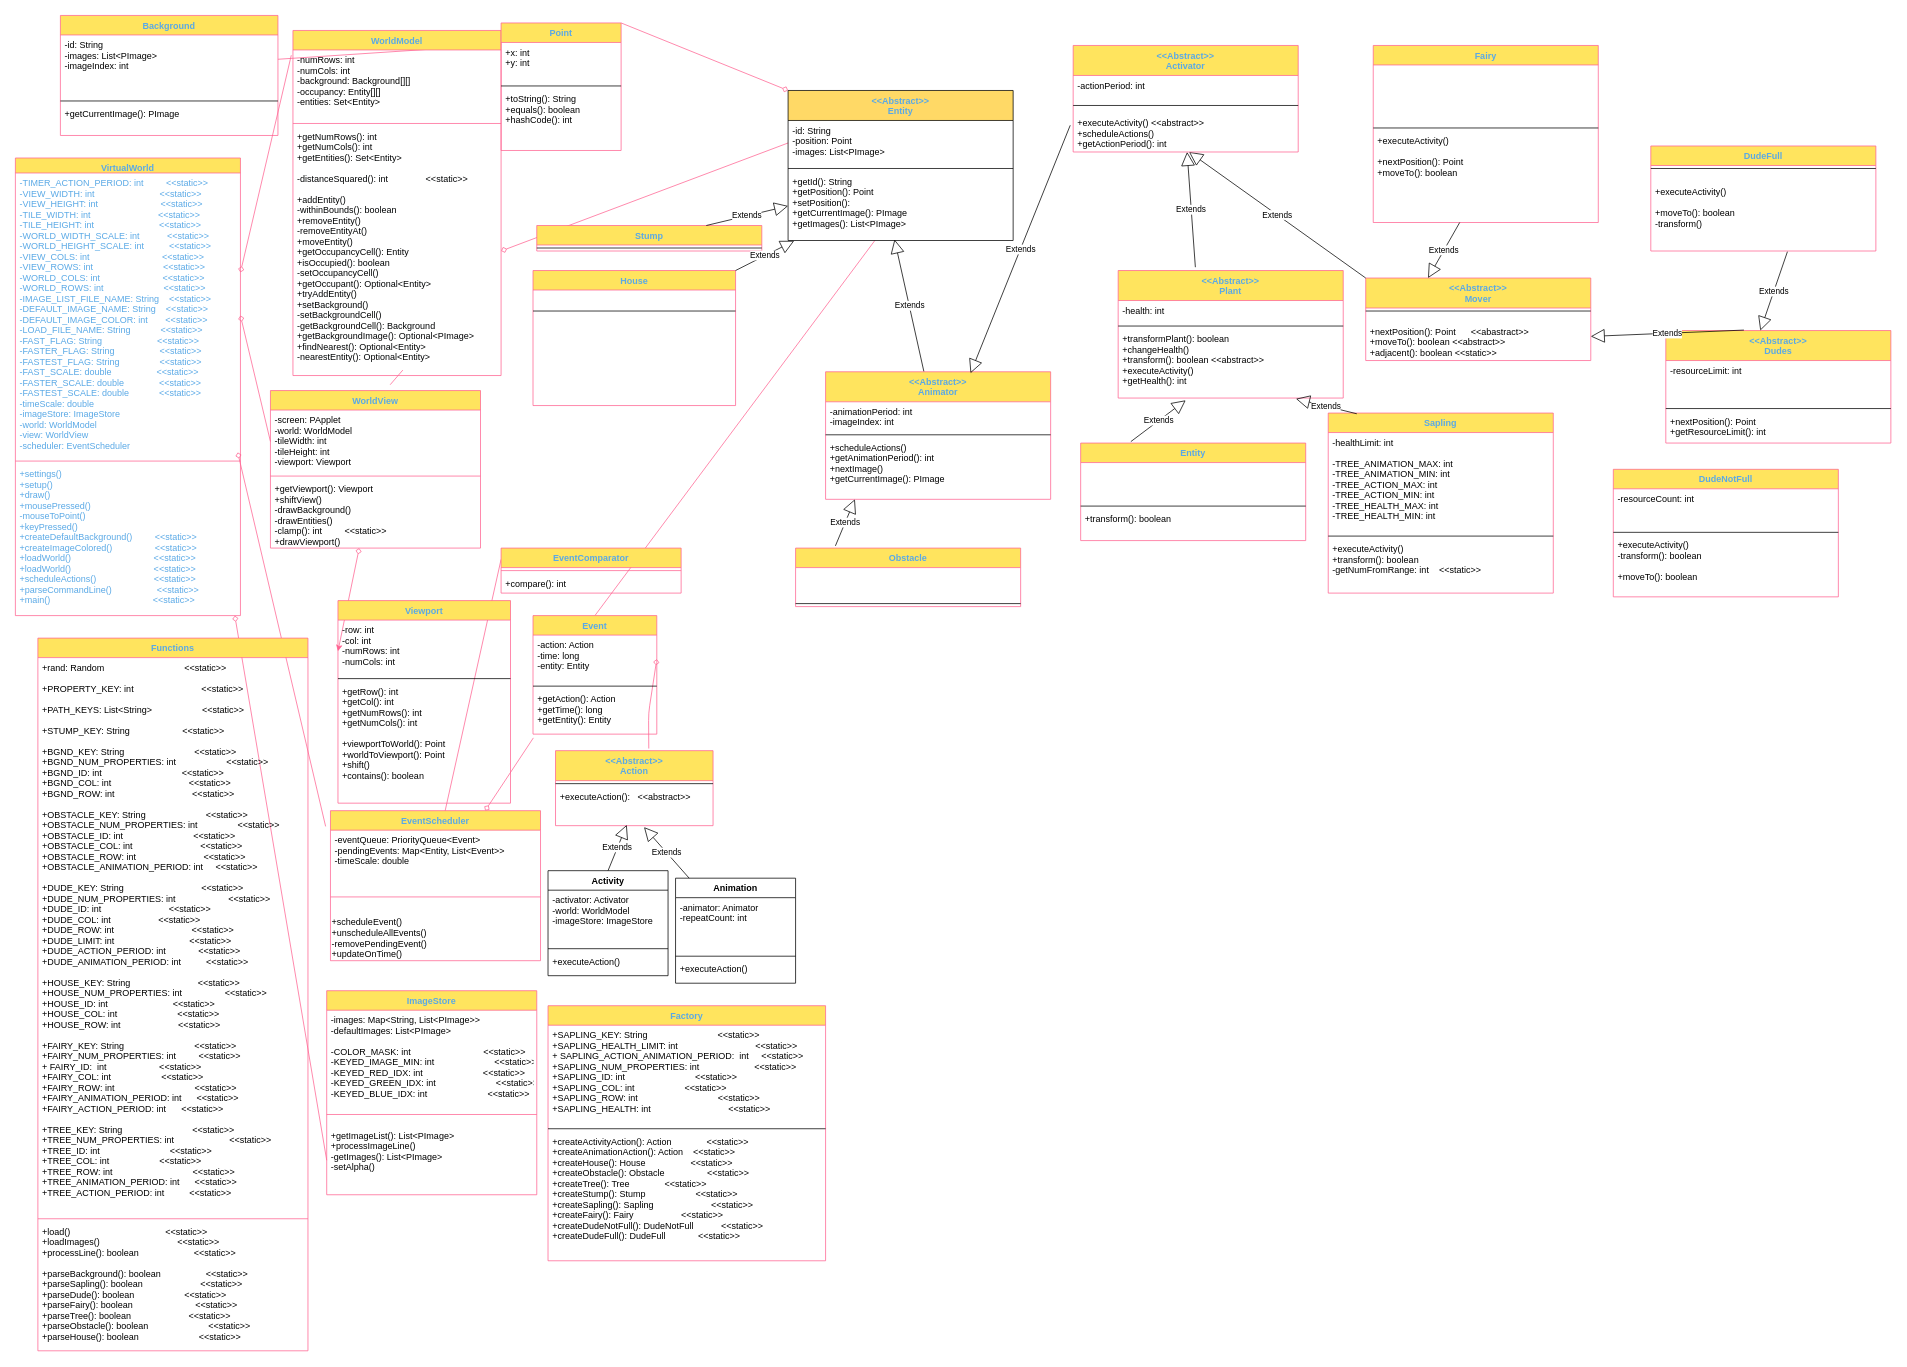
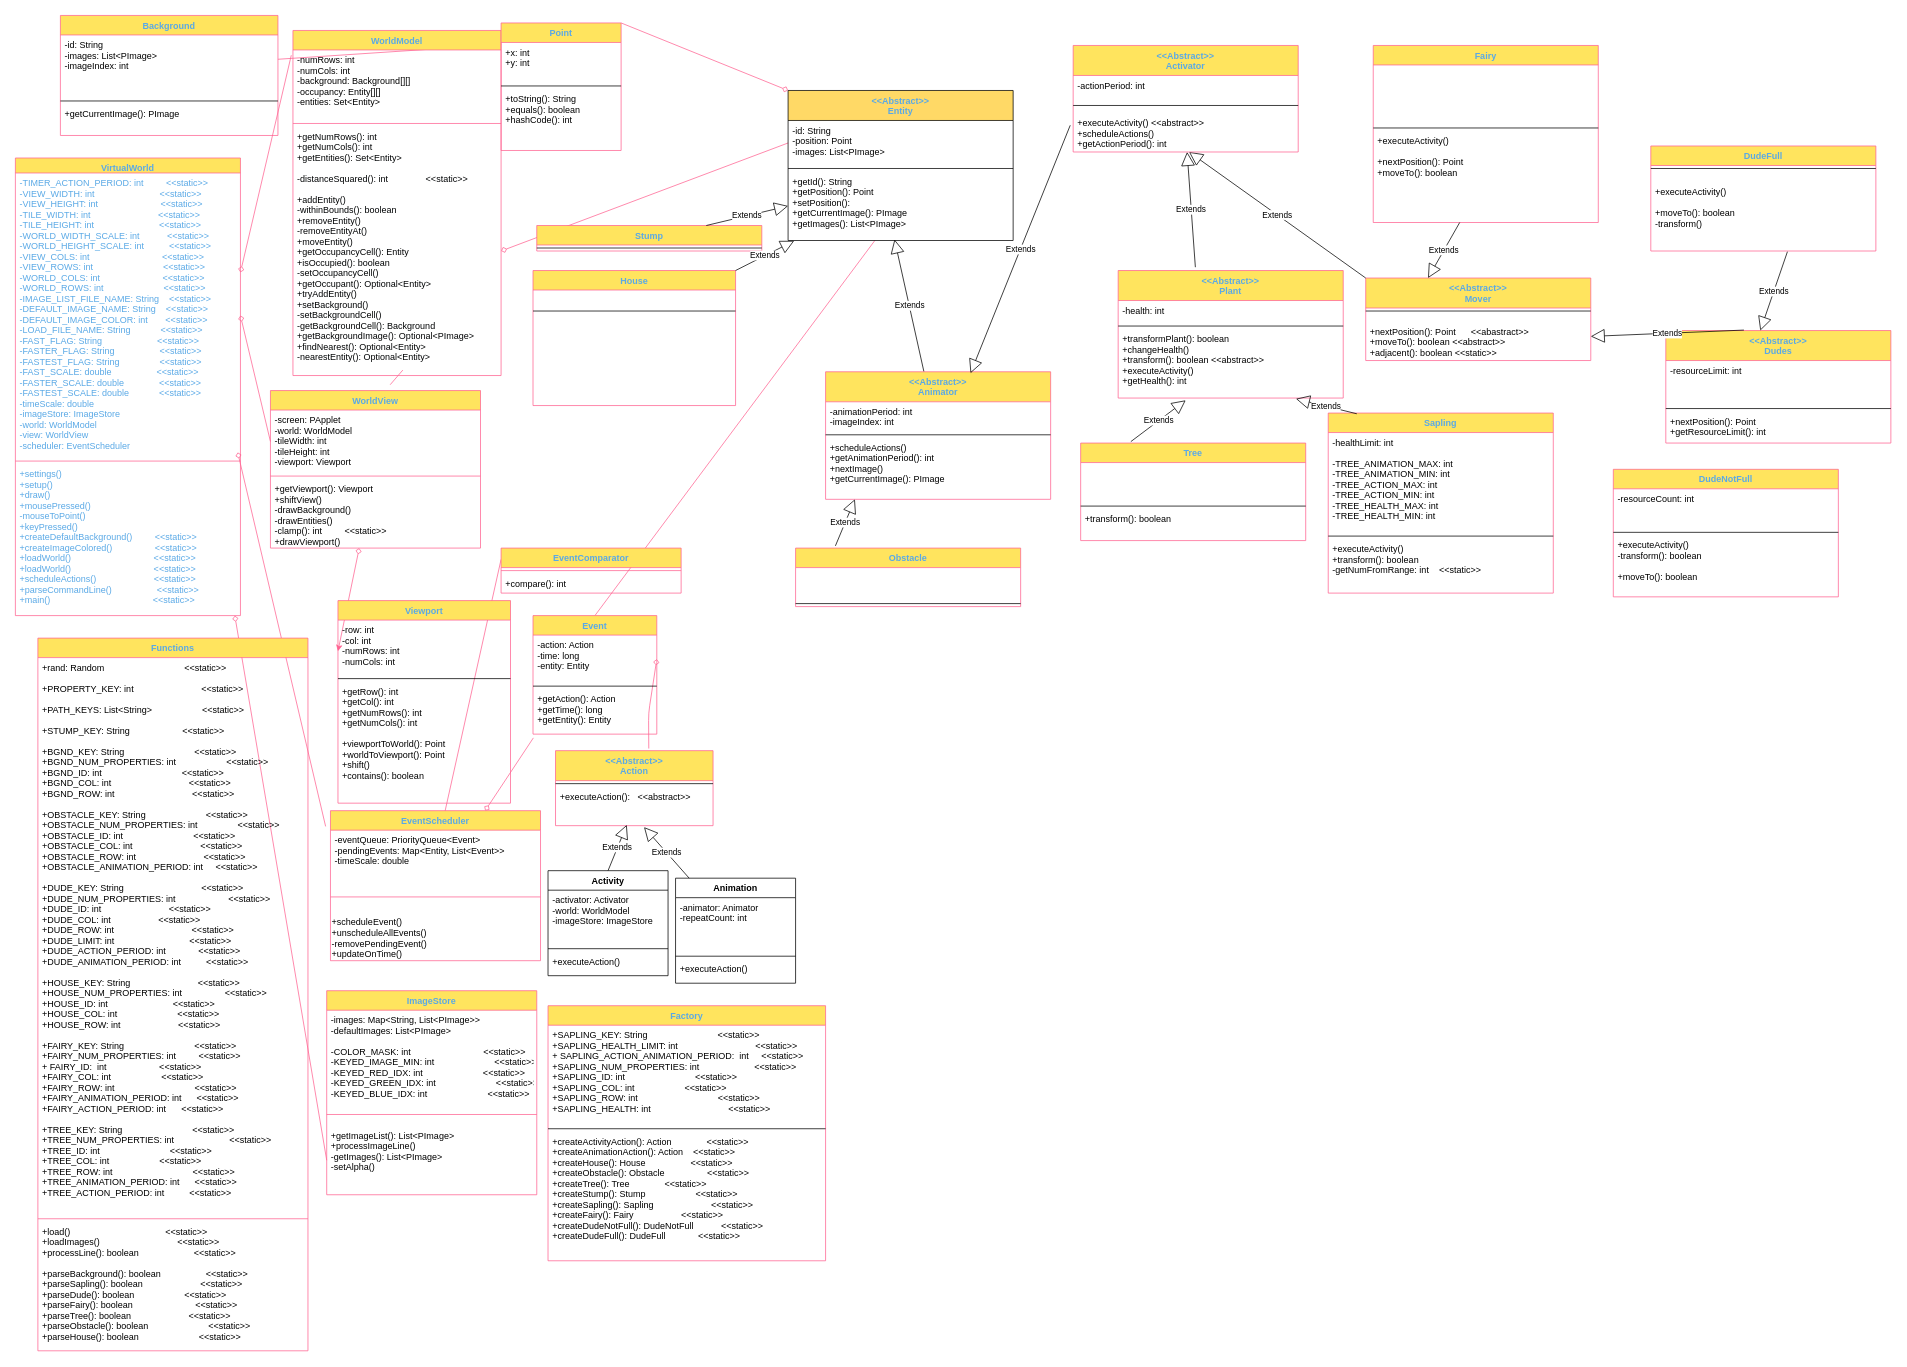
(1193, 453) -> (1193, 453)
